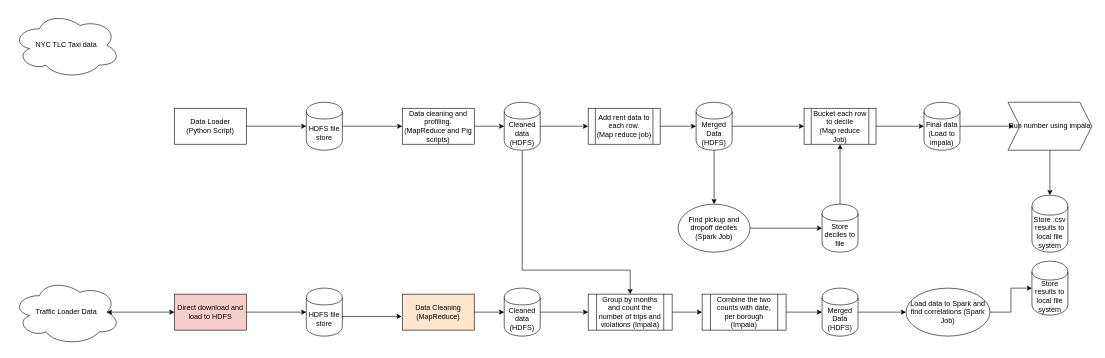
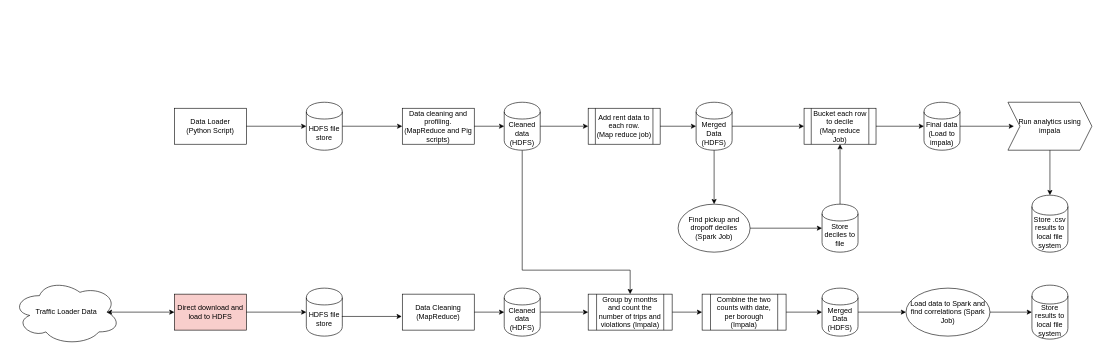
(66, 45) -> none
(1050, 126) -> (1050, 126)
(1050, 288) -> (1050, 312)
(438, 312) -> (438, 312)
